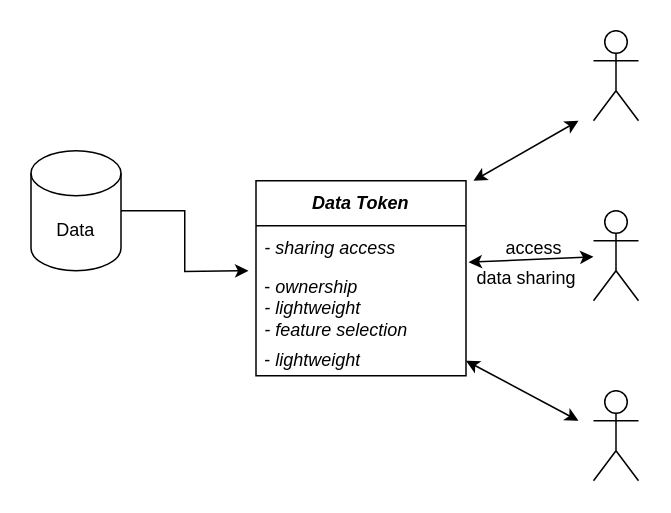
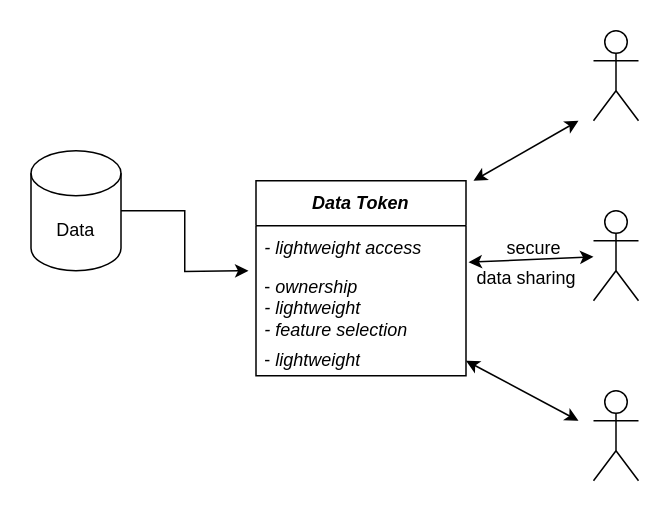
(338, 248) -> (354, 248)
(534, 248) -> (534, 248)
